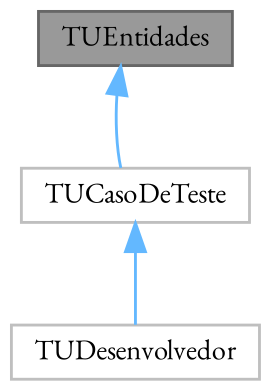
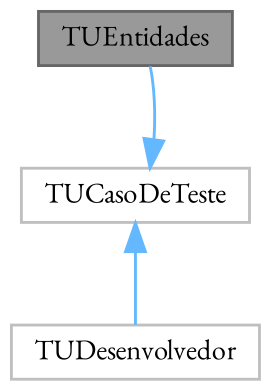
(117, 132) -> (154, 103)
